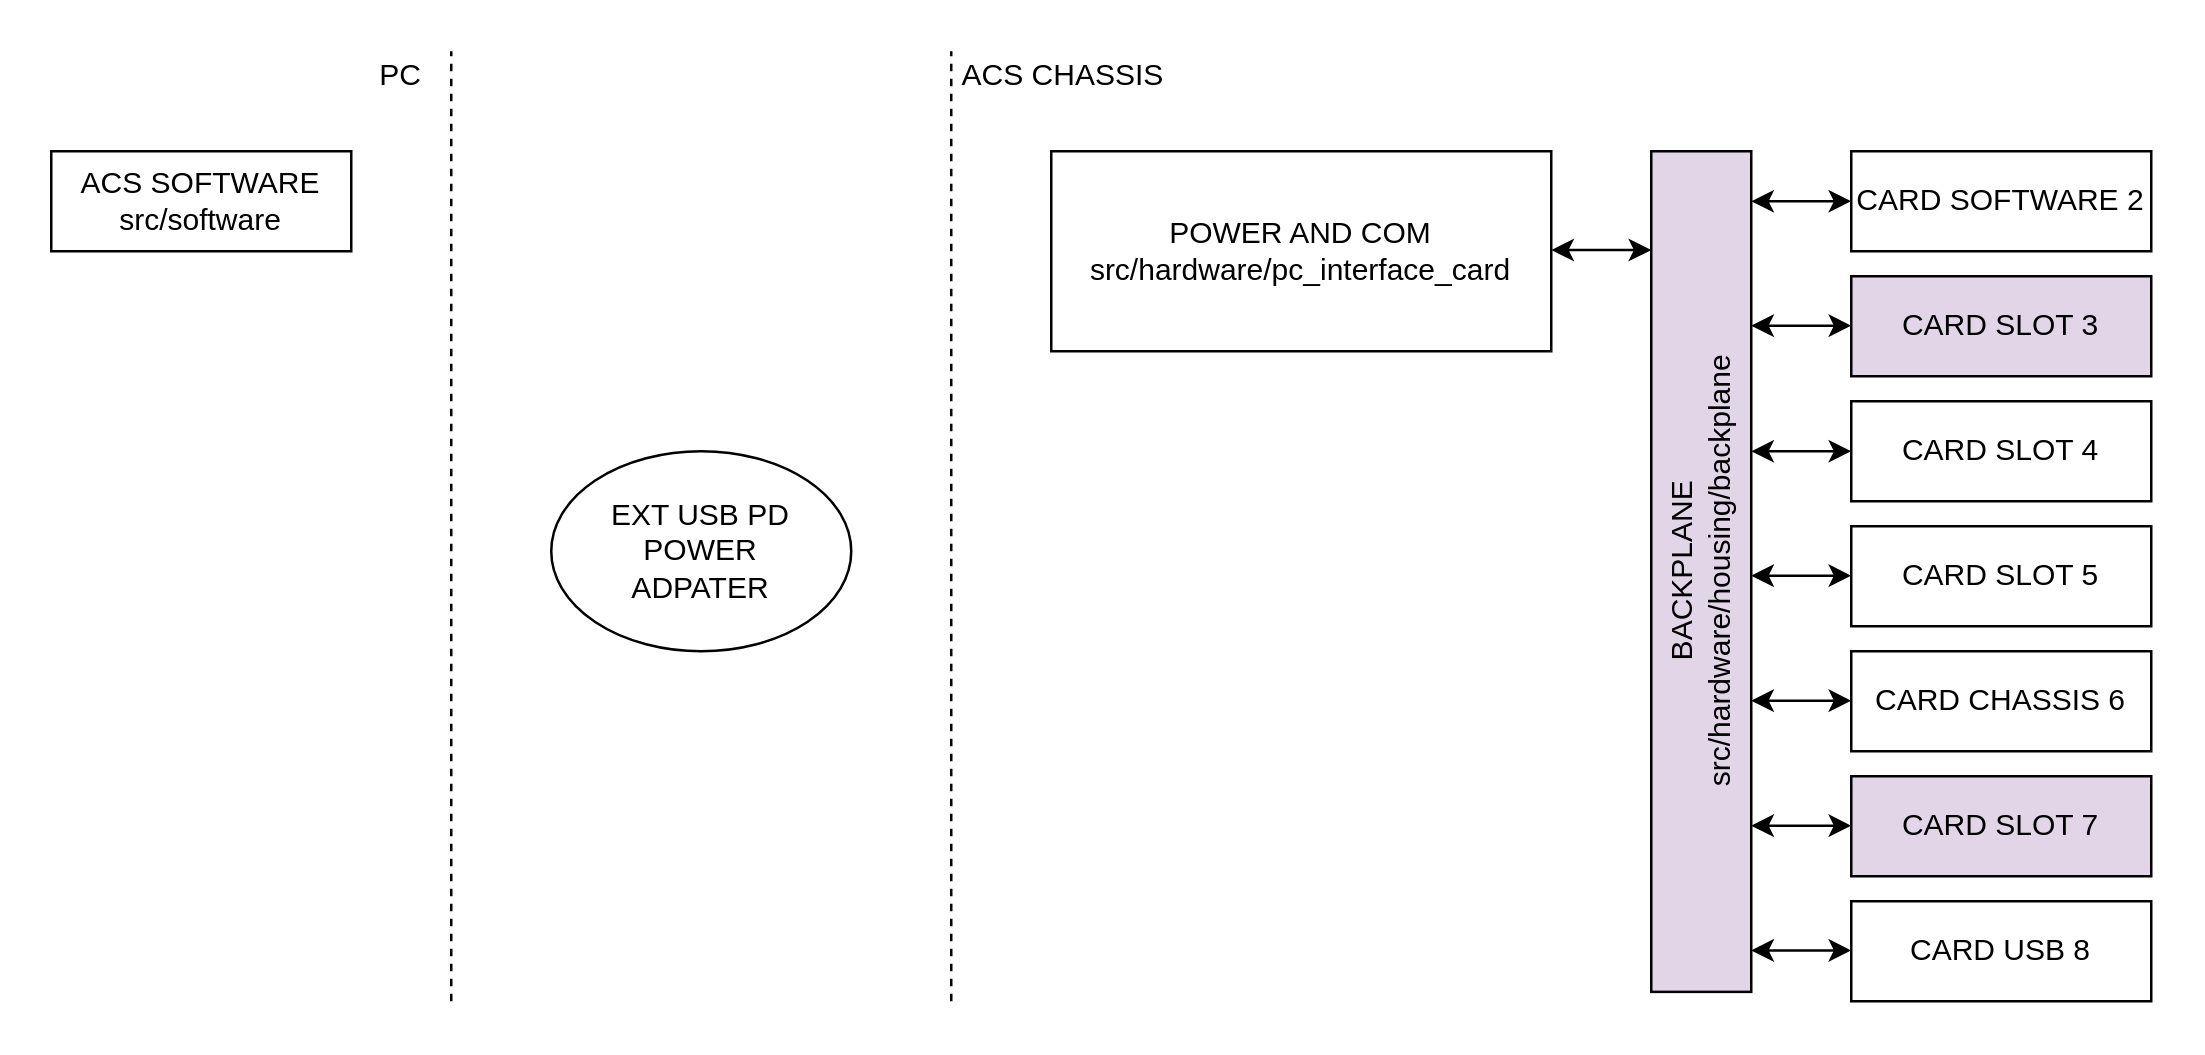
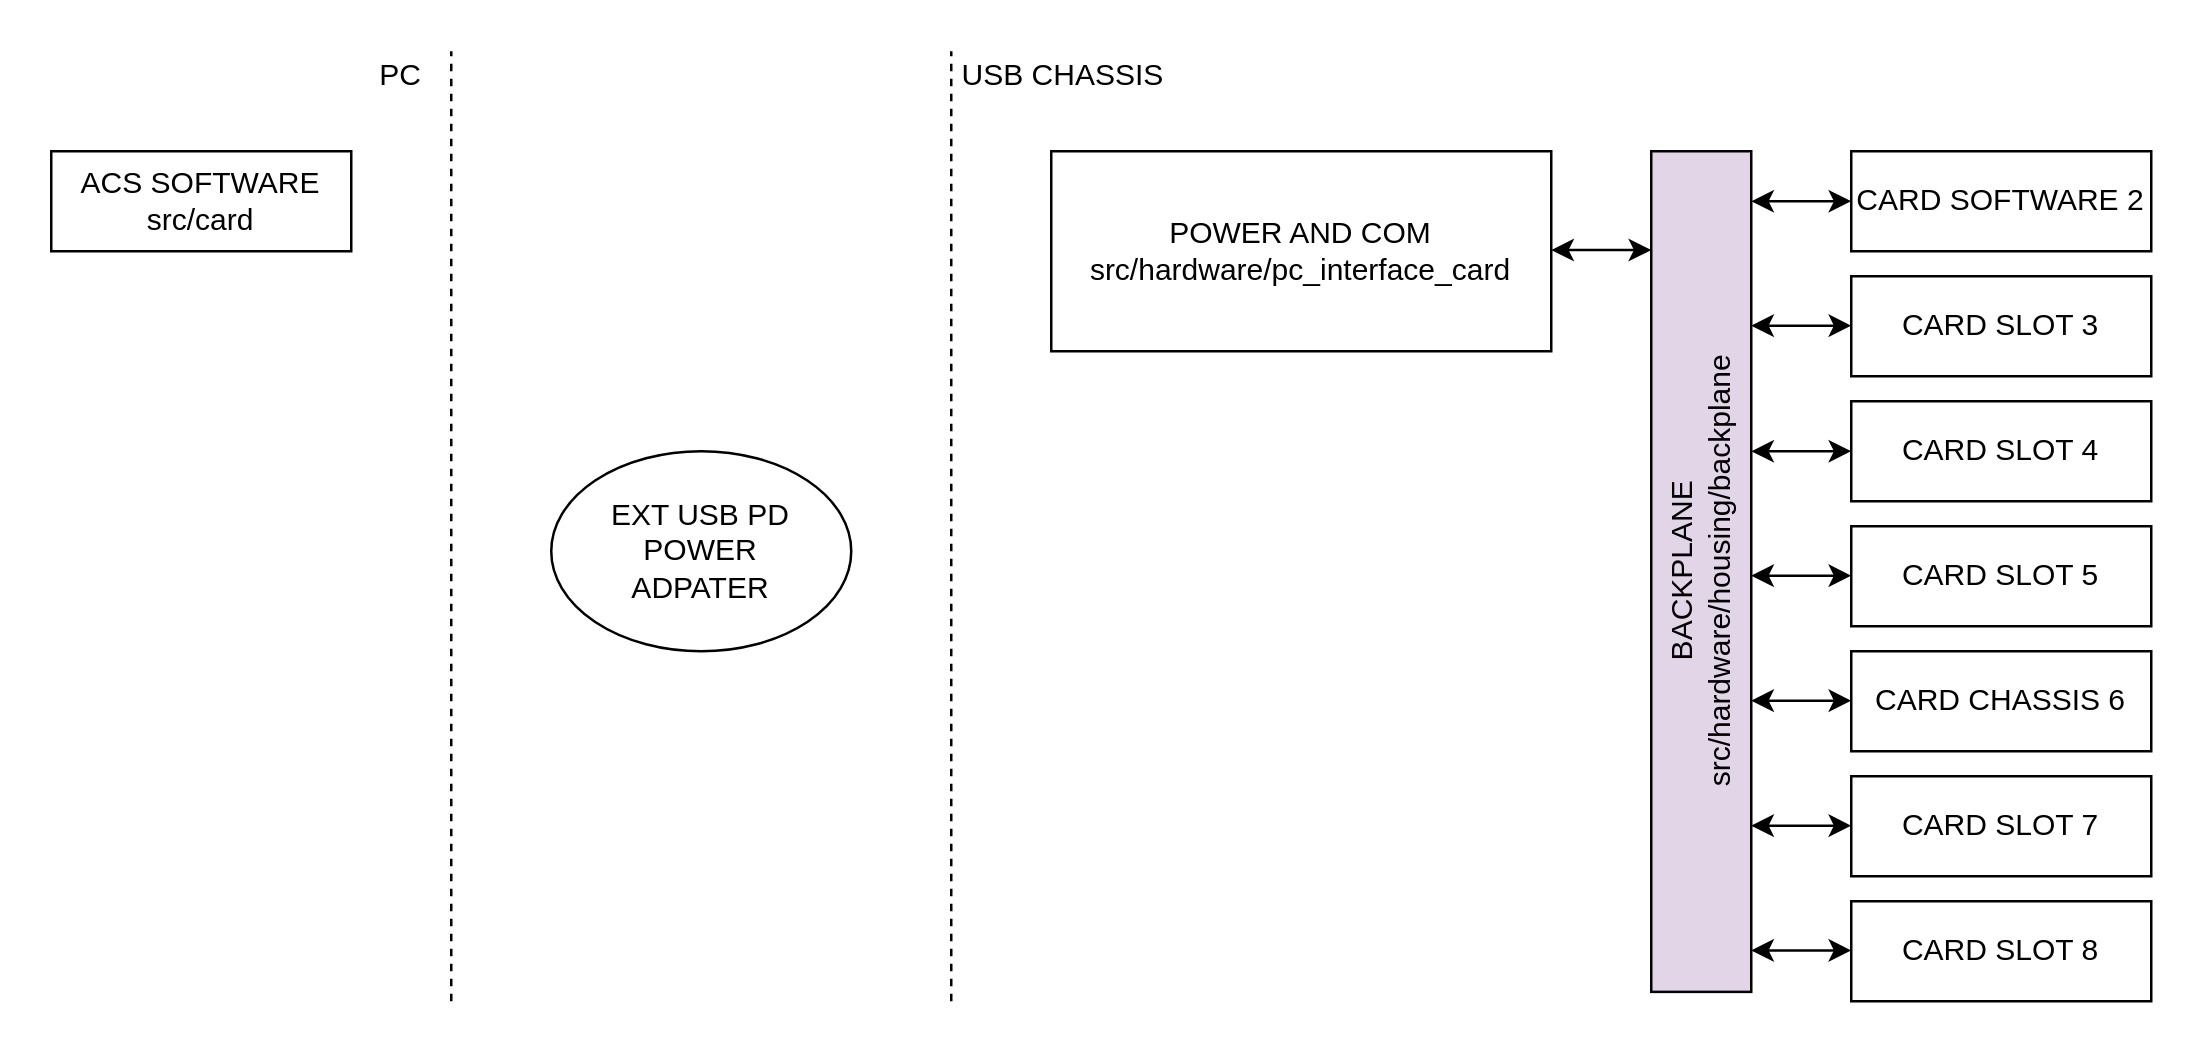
(1064, 76) -> (1064, 76)
(201, 201) -> (201, 201)
(2001, 326) -> (2001, 326)
(2001, 826) -> (2001, 826)
(2001, 951) -> (2001, 951)
